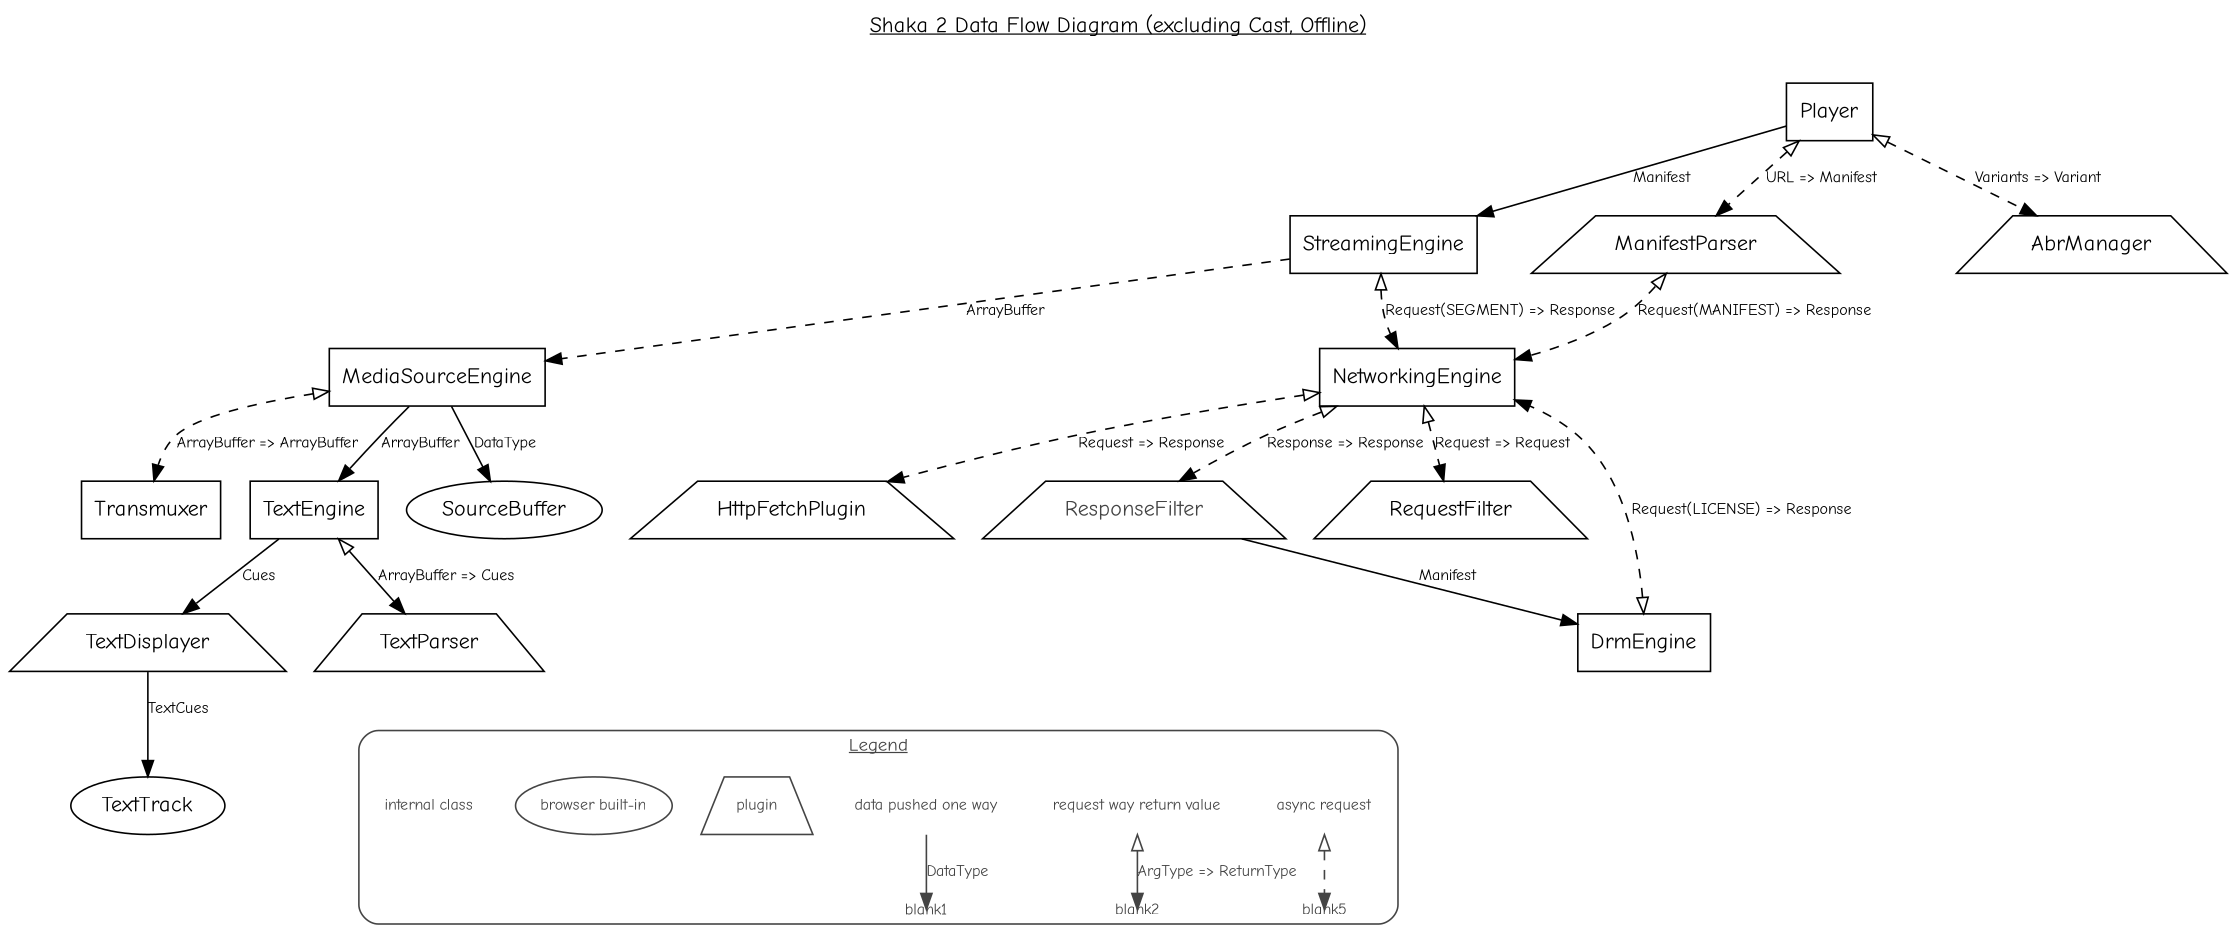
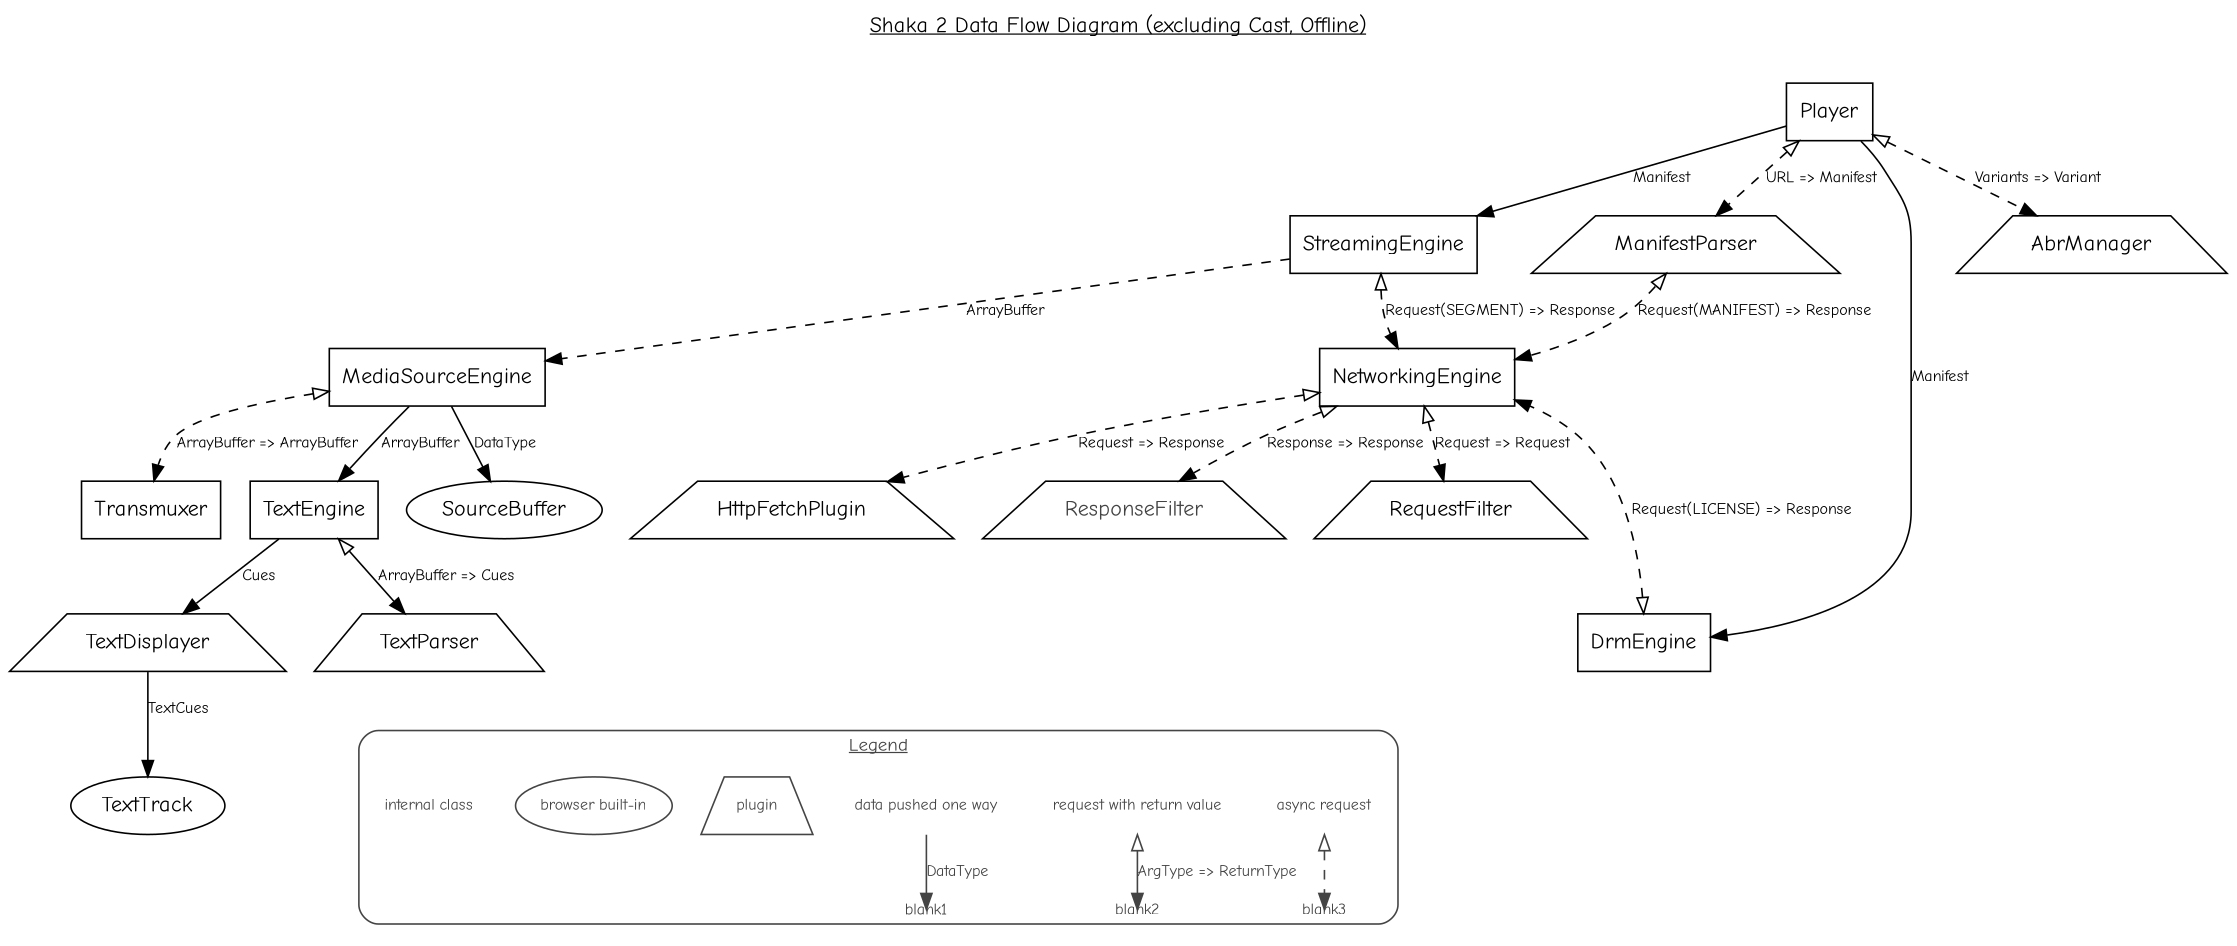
(1402, 579) -> (1911, 440)
(1137, 806) -> (1137, 806)
(1324, 910) -> (1324, 910)
